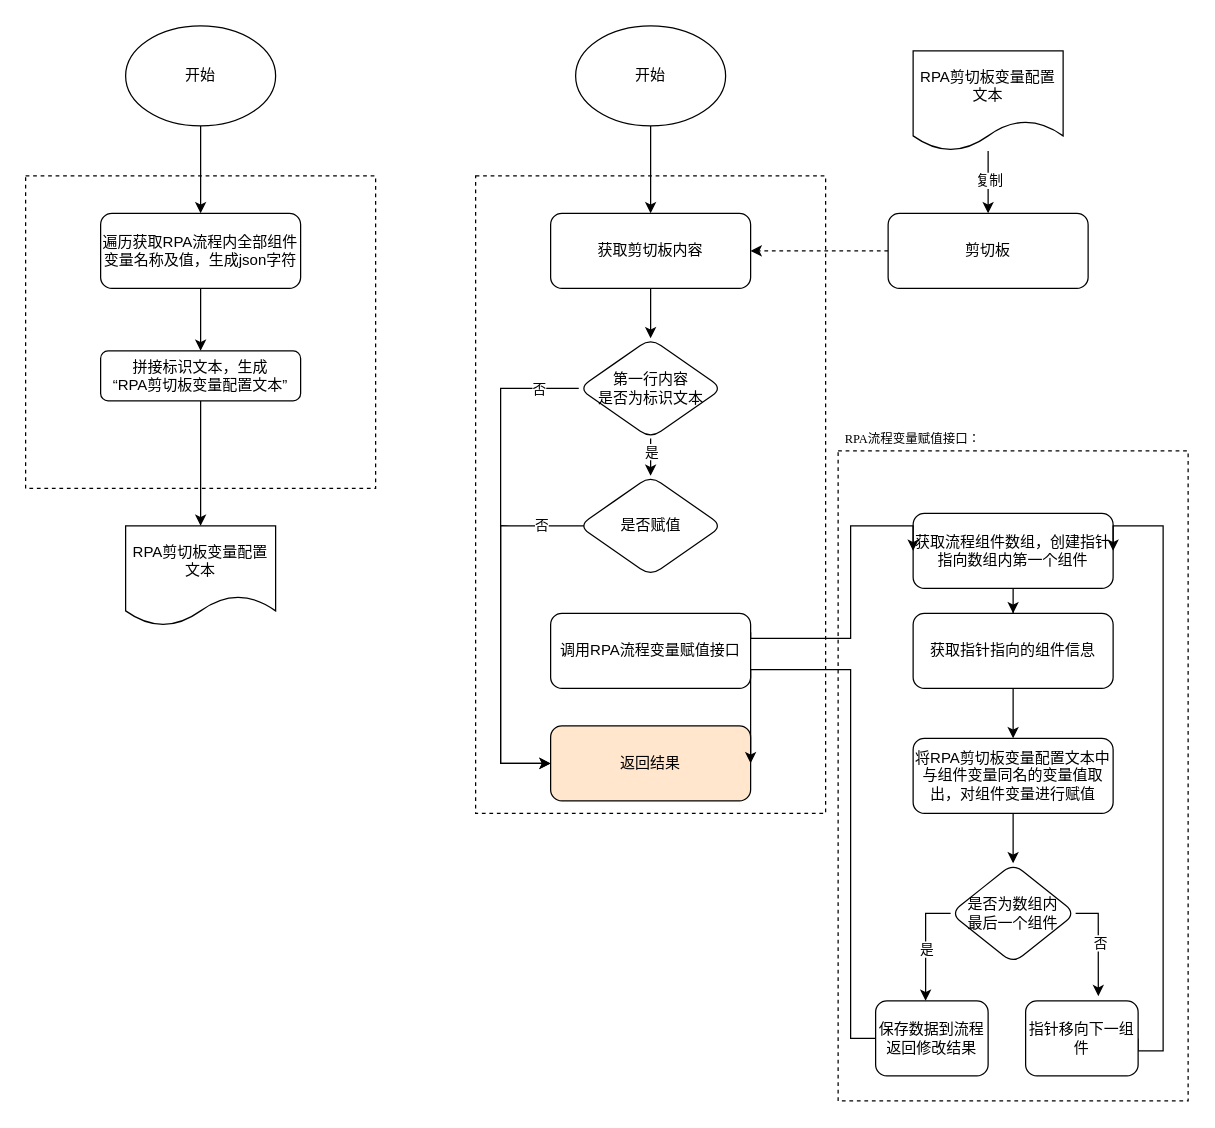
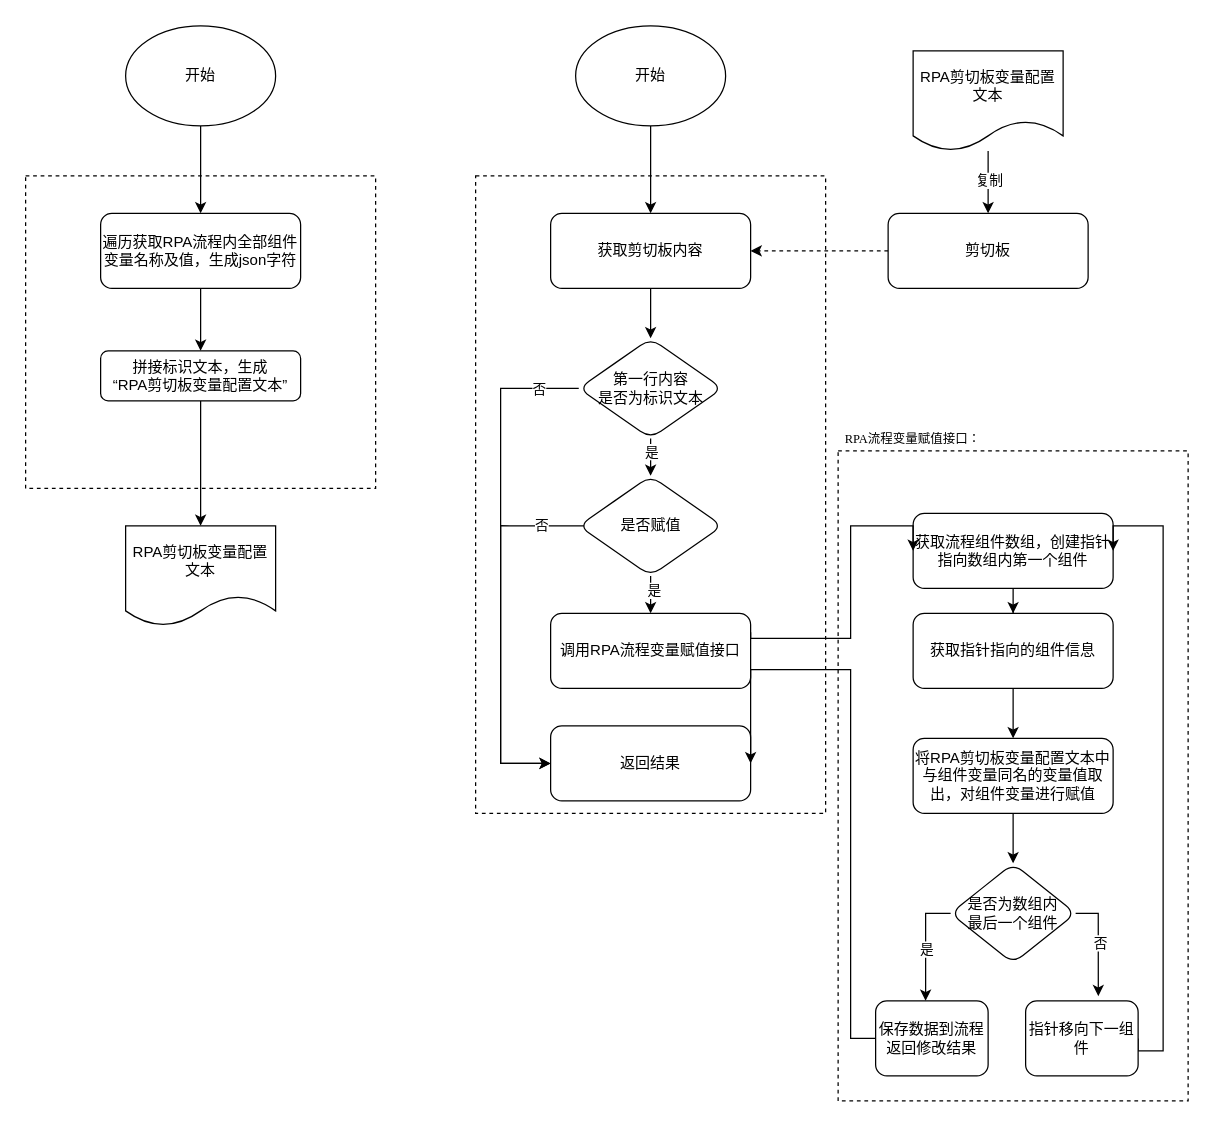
none -> (651, 599)
(651, 763) -> (651, 763)
